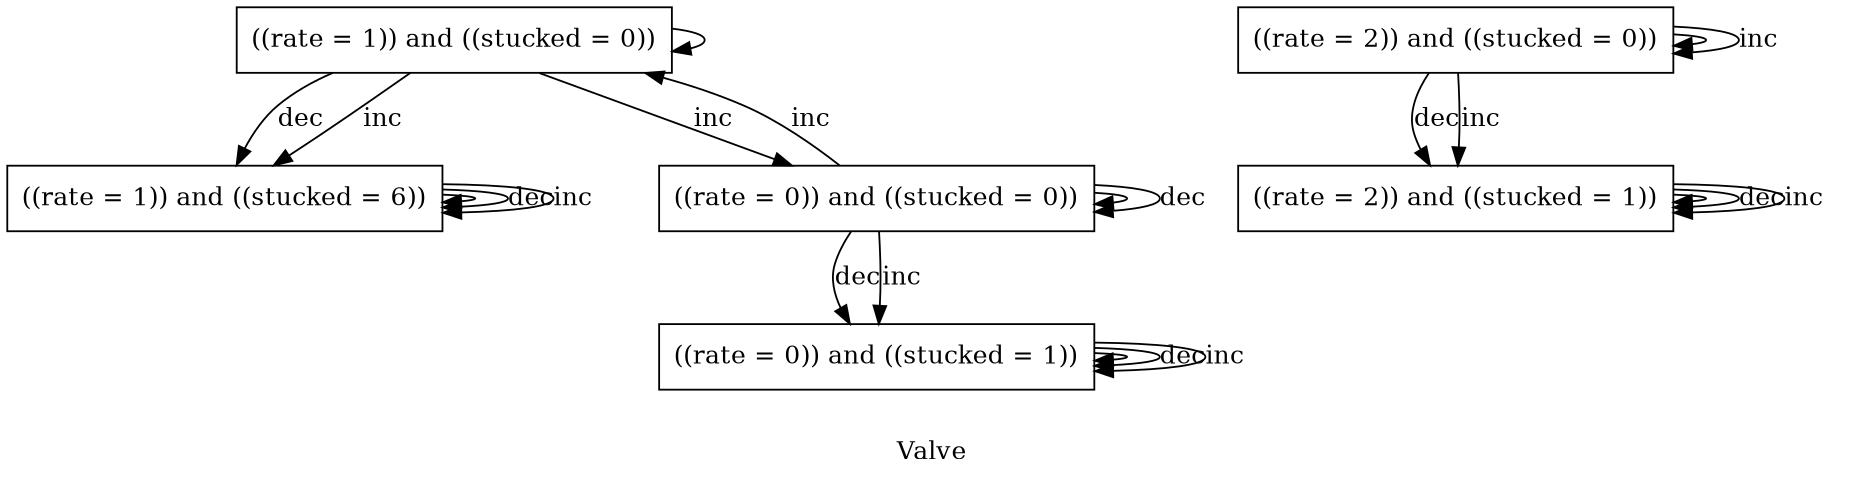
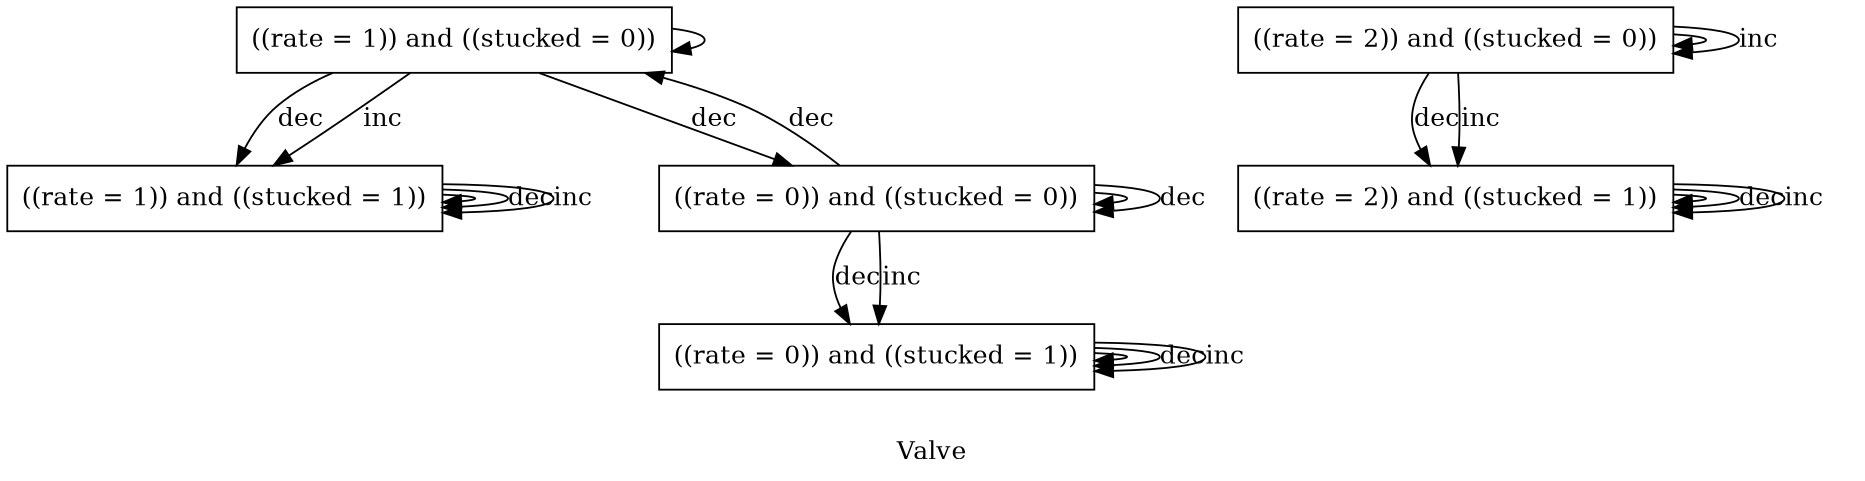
(714, 119) -> (714, 119)
(811, 119) -> (811, 119)
(225, 198) -> (225, 198)
